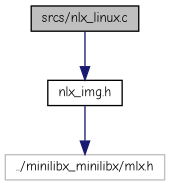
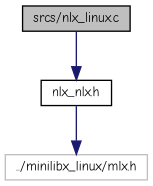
(85, 93) -> (76, 93)
(85, 167) -> (76, 167)
